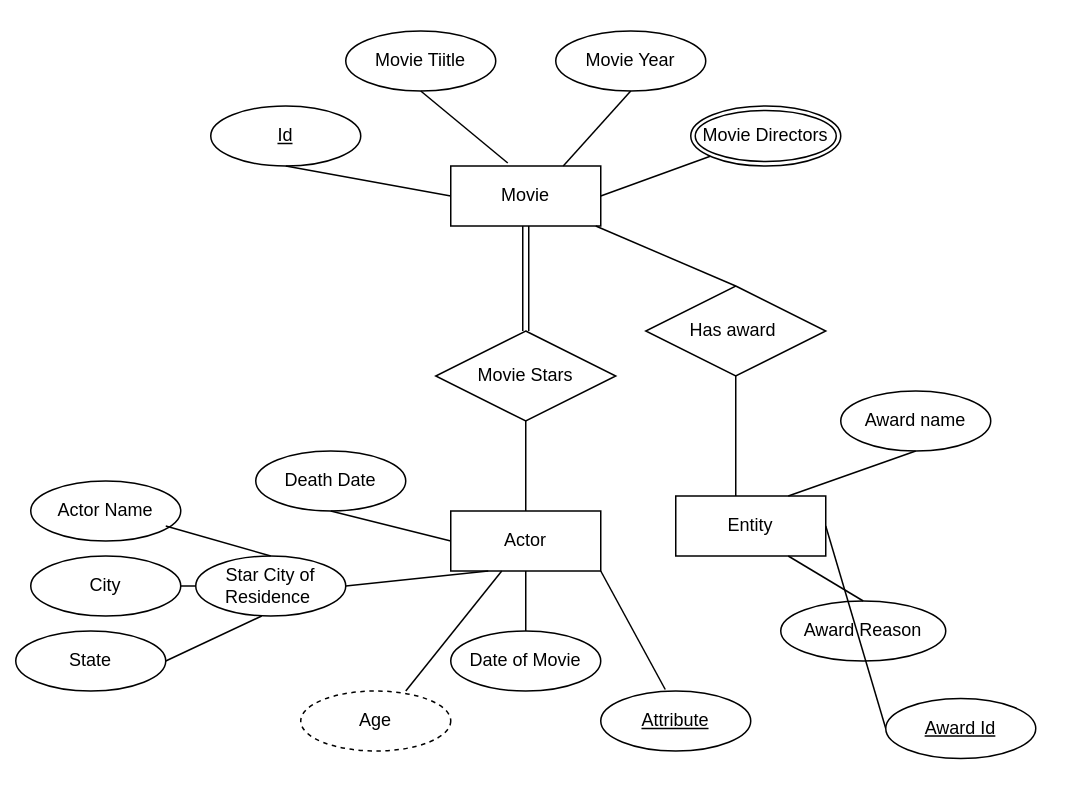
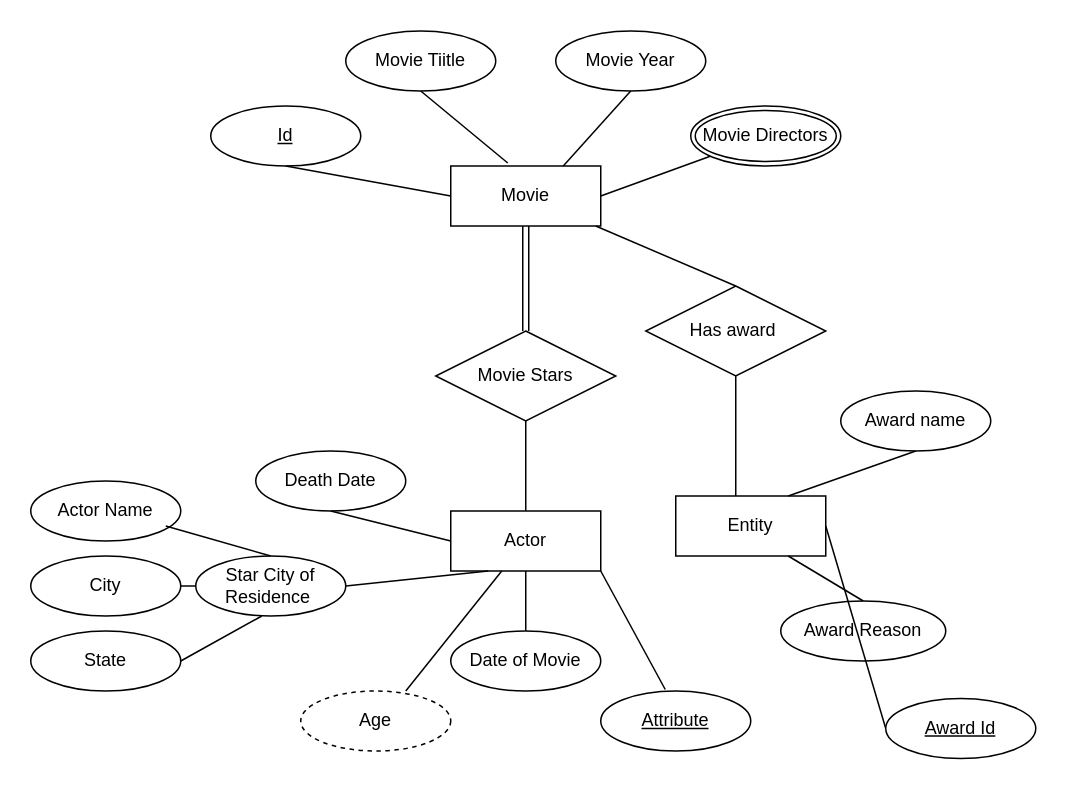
(91, 661) -> (106, 661)
